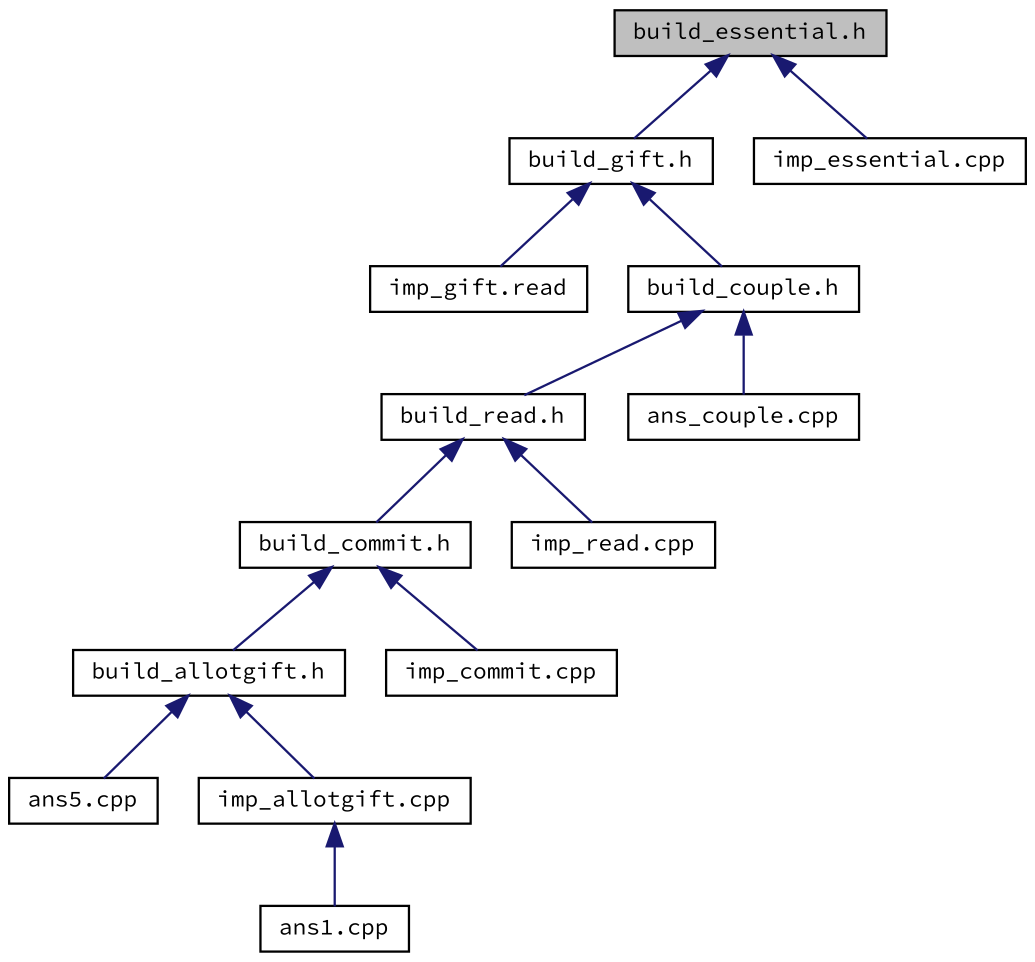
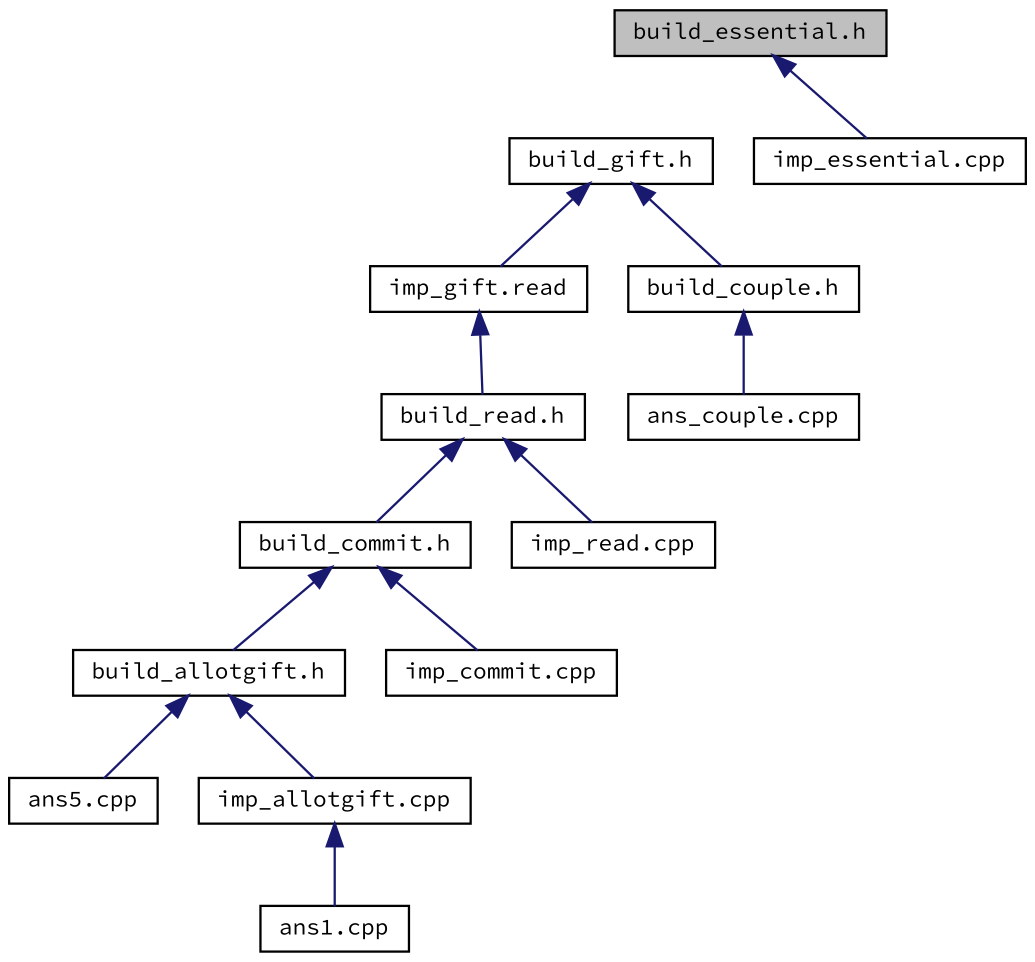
(672, 105) -> none
(603, 358) -> (481, 365)
